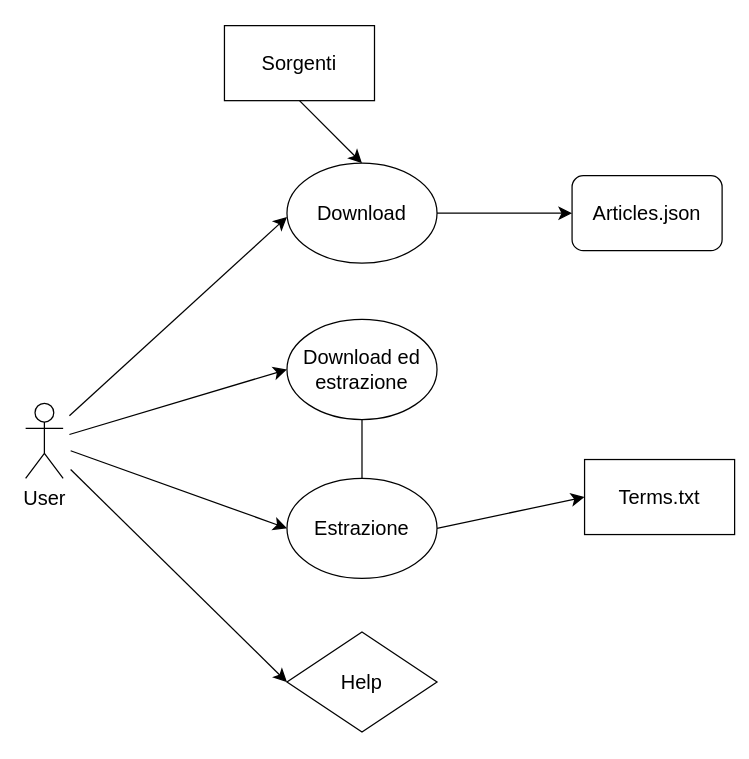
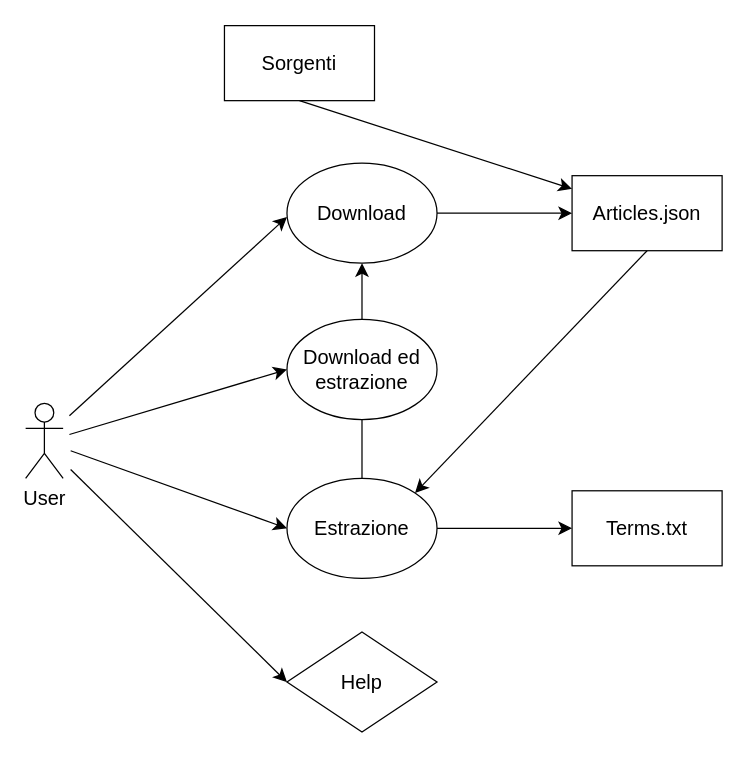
(327, 129) -> (432, 144)
(647, 213) -> (647, 213)
none -> (362, 298)
none -> (534, 369)
(659, 497) -> (647, 528)
